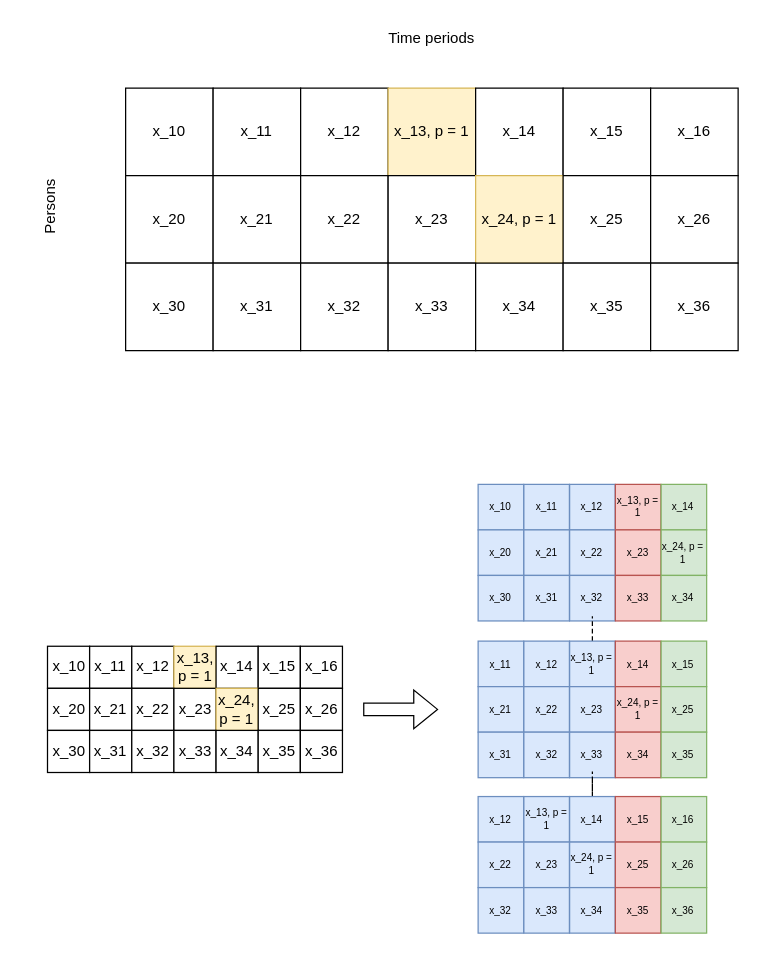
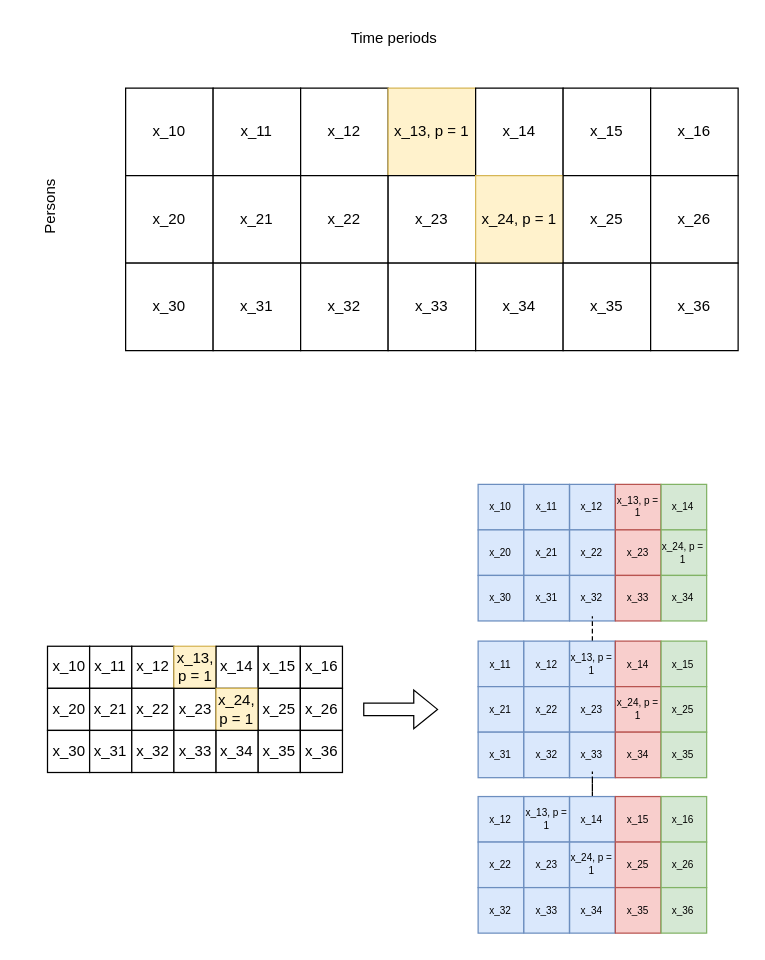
(432, 38) -> (394, 38)
